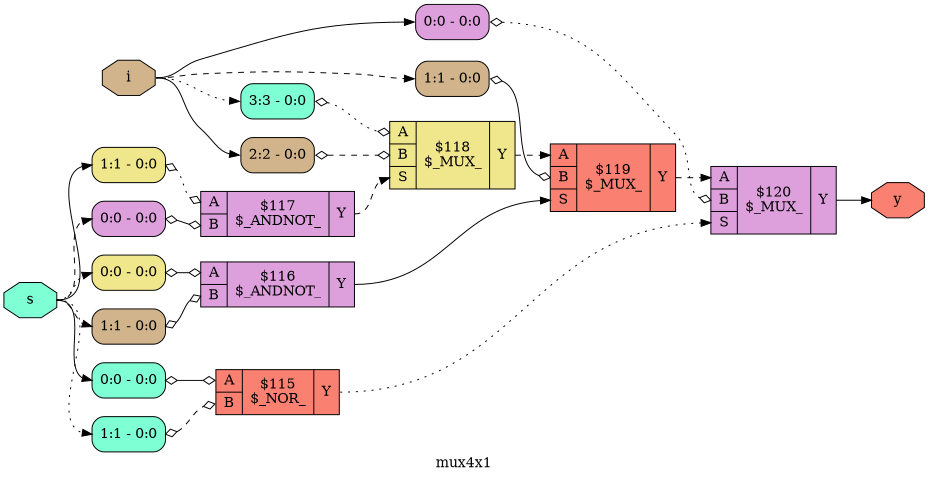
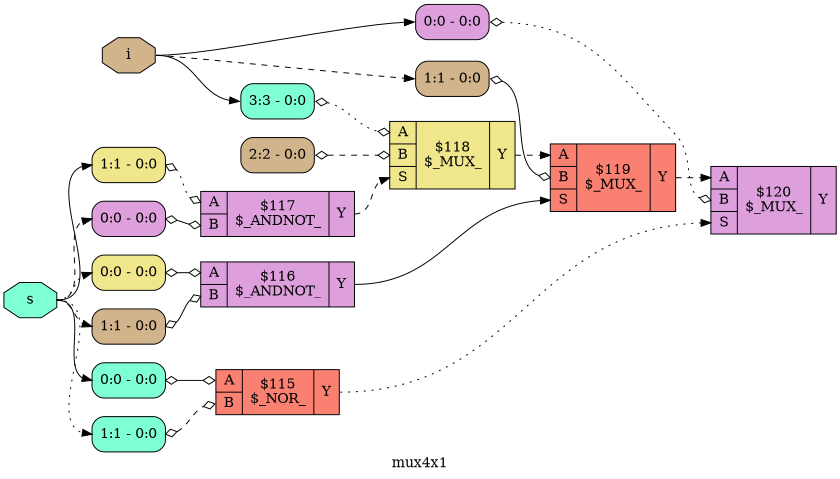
(193, 87) -> (194, 75)
(191, 116) -> none
(898, 200) -> none
